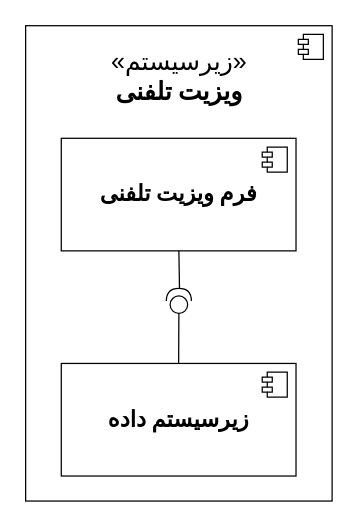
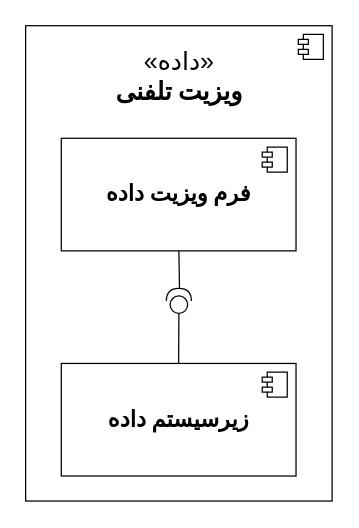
(179, 76) -> (179, 76)
(179, 194) -> (179, 194)
